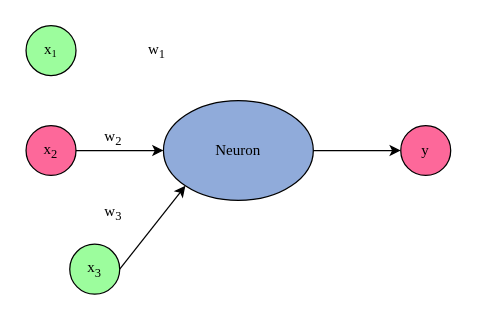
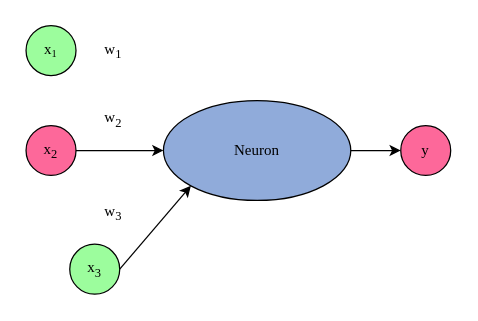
(157, 51) -> (113, 51)
(113, 138) -> (113, 119)
(238, 151) -> (257, 151)
